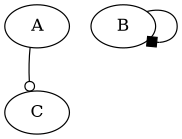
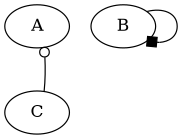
(29, 64) -> (45, 74)
